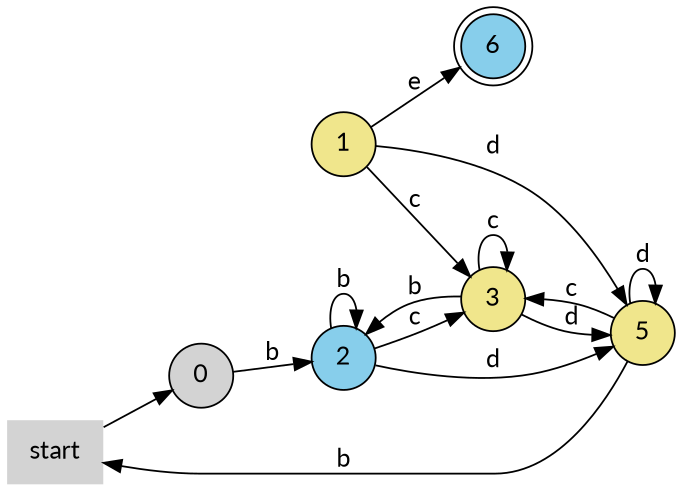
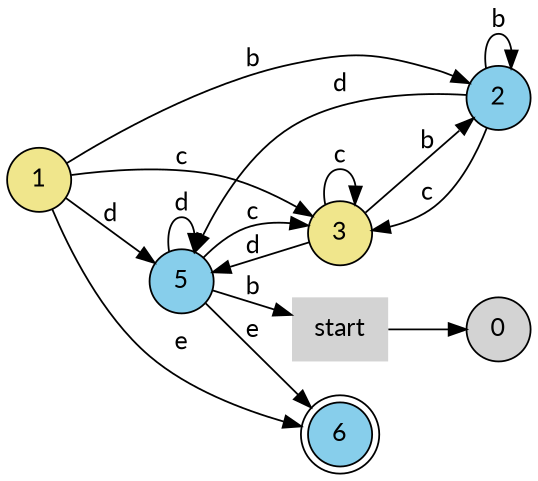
(643, 333) -> (182, 281)
none -> (252, 349)
(263, 368) -> (252, 75)
